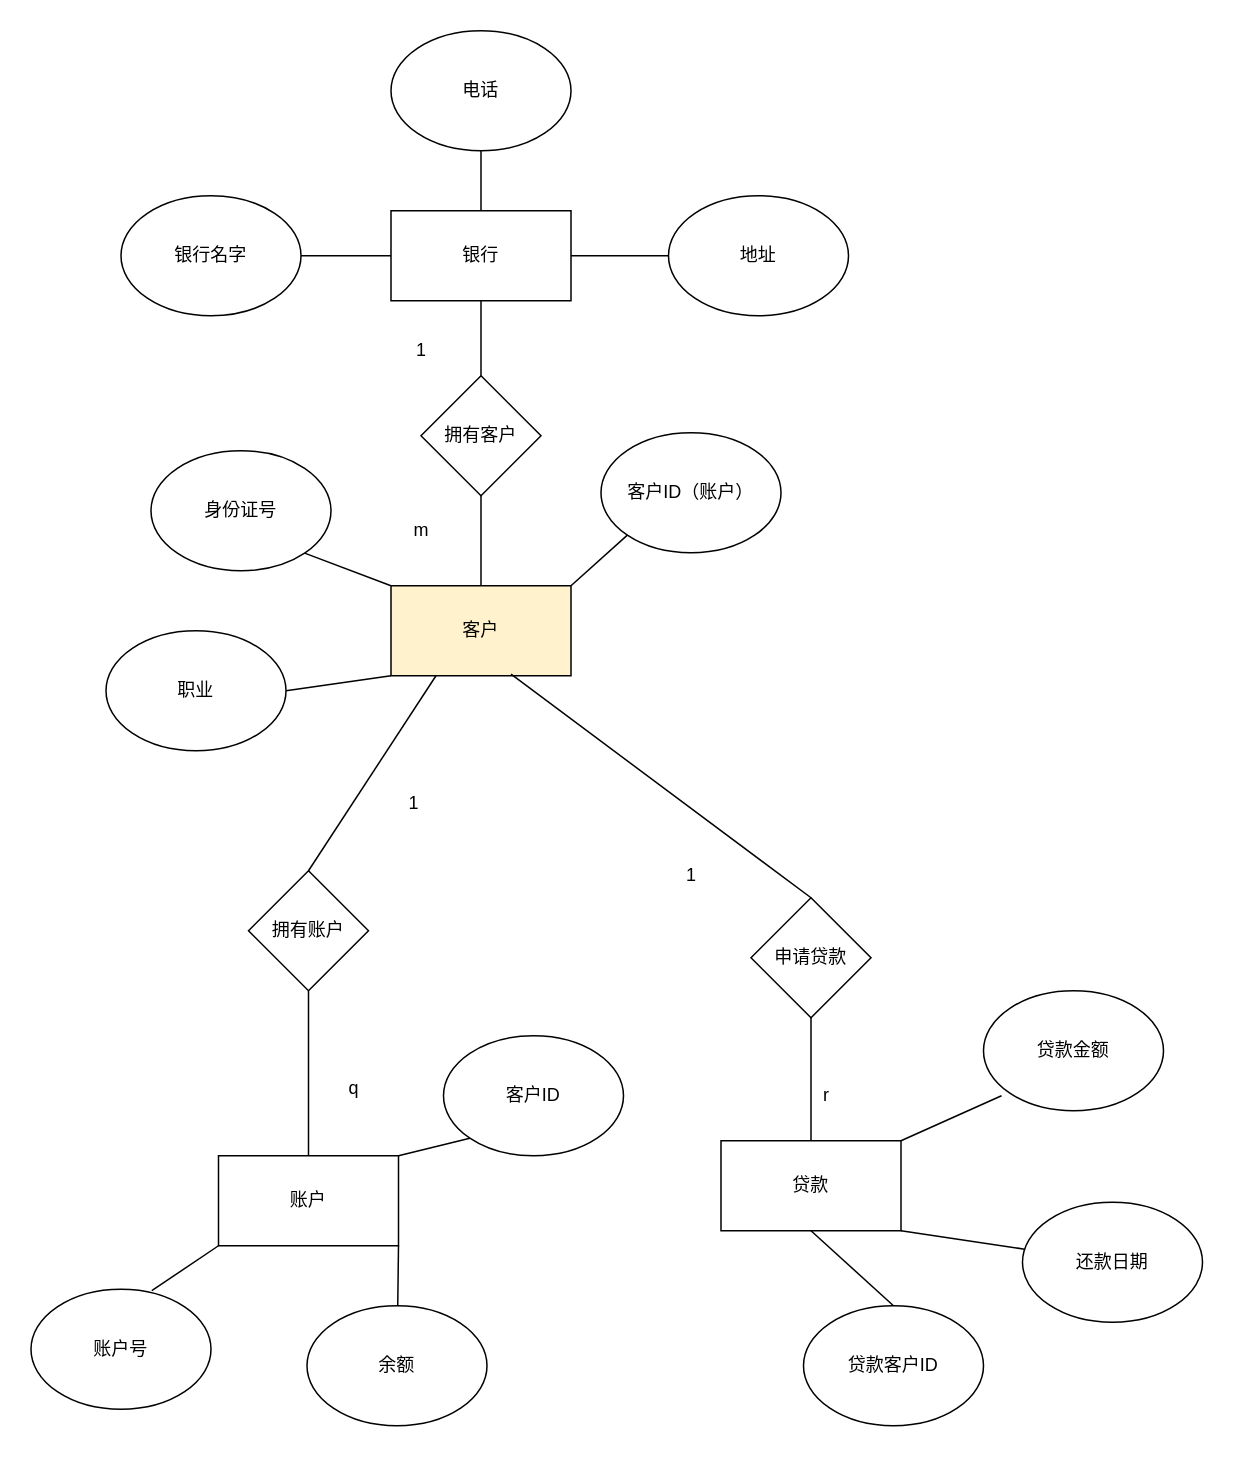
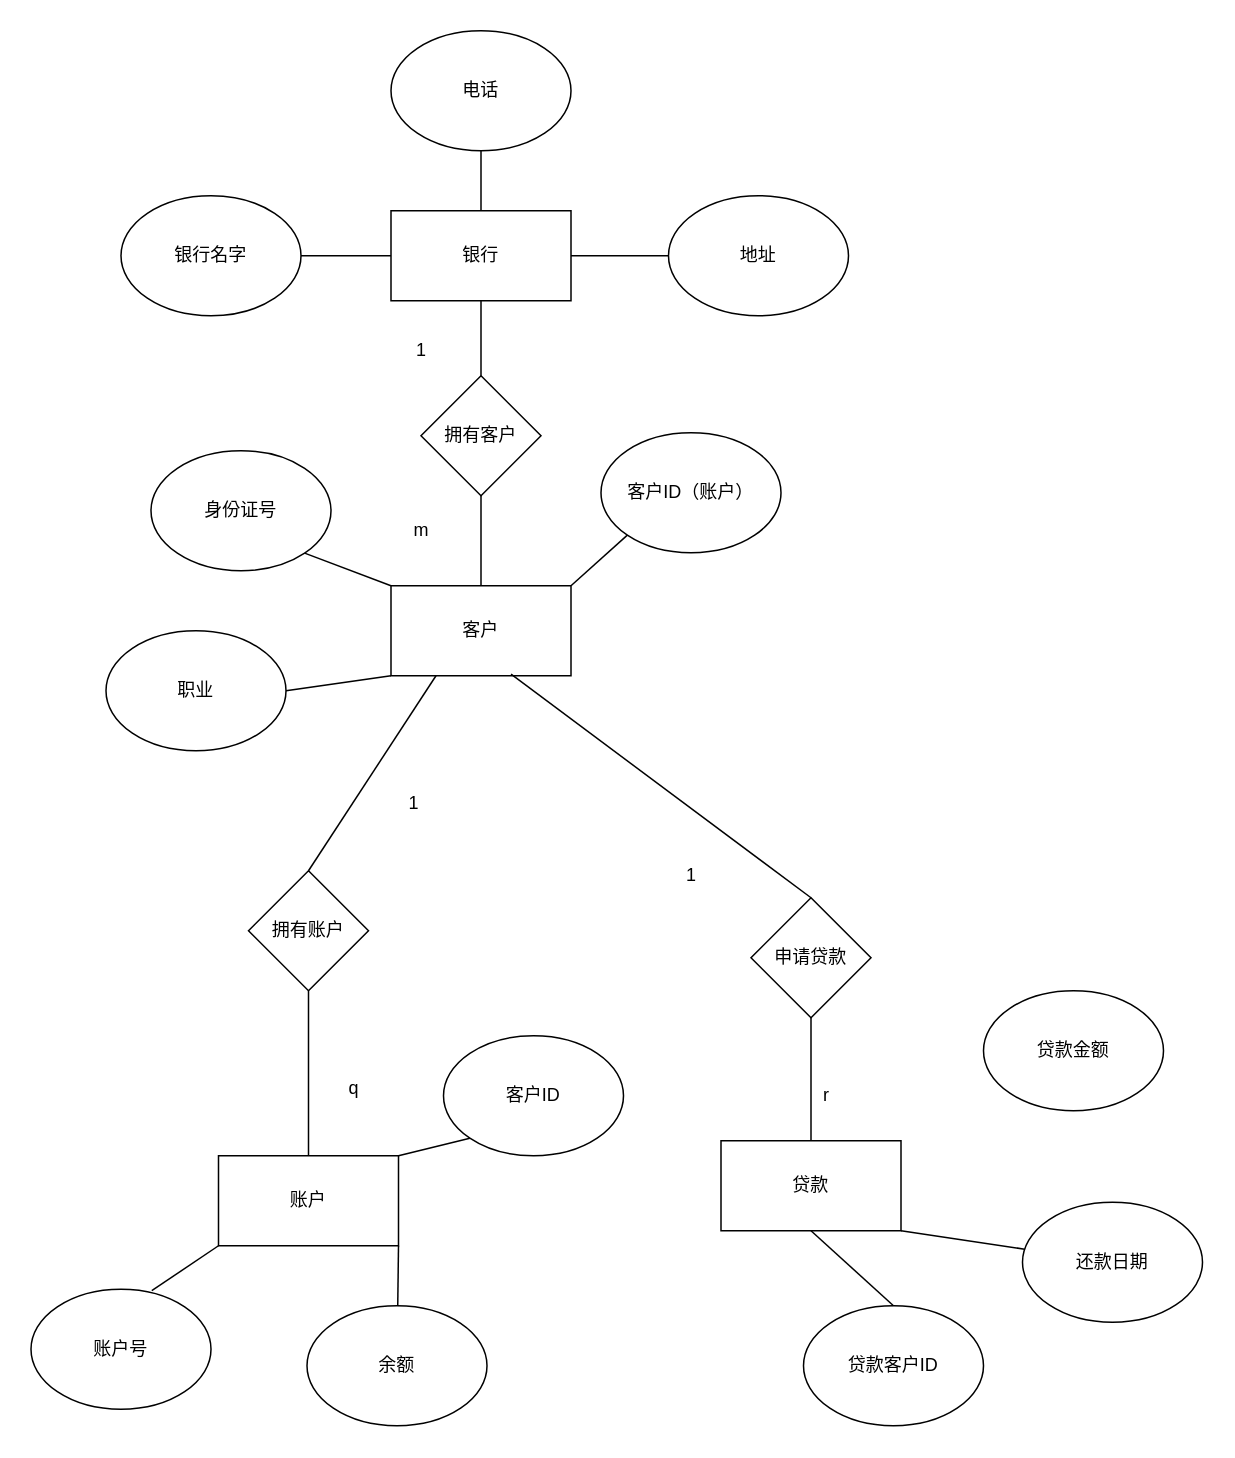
(481, 631) -> (481, 631)
(951, 1118) -> none
